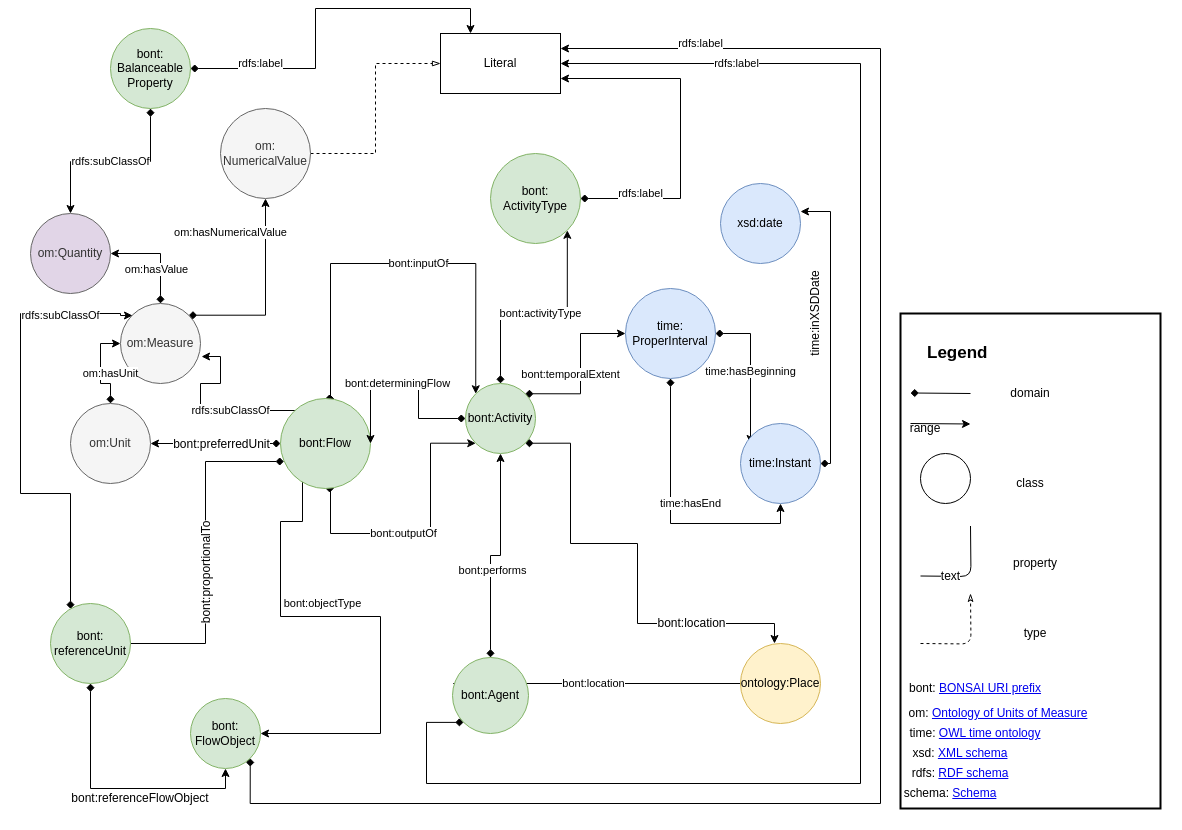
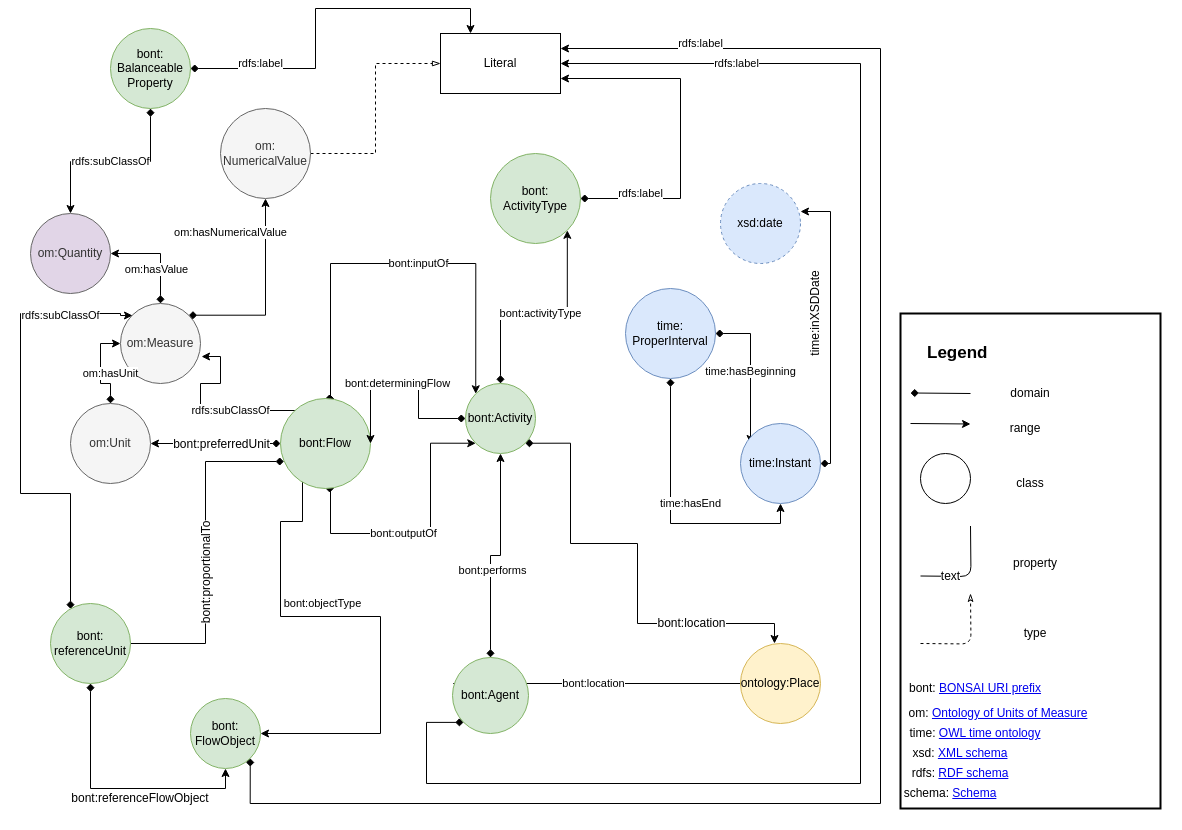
(761, 224) -> (761, 224)
(581, 369) -> none
(926, 429) -> (1026, 429)
